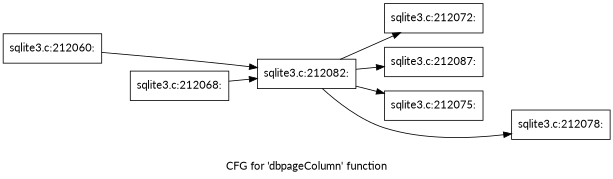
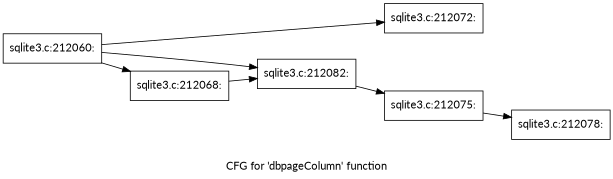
(367, 48) -> (239, 34)
(434, 62) -> none
none -> (112, 66)
(407, 133) -> (493, 115)
